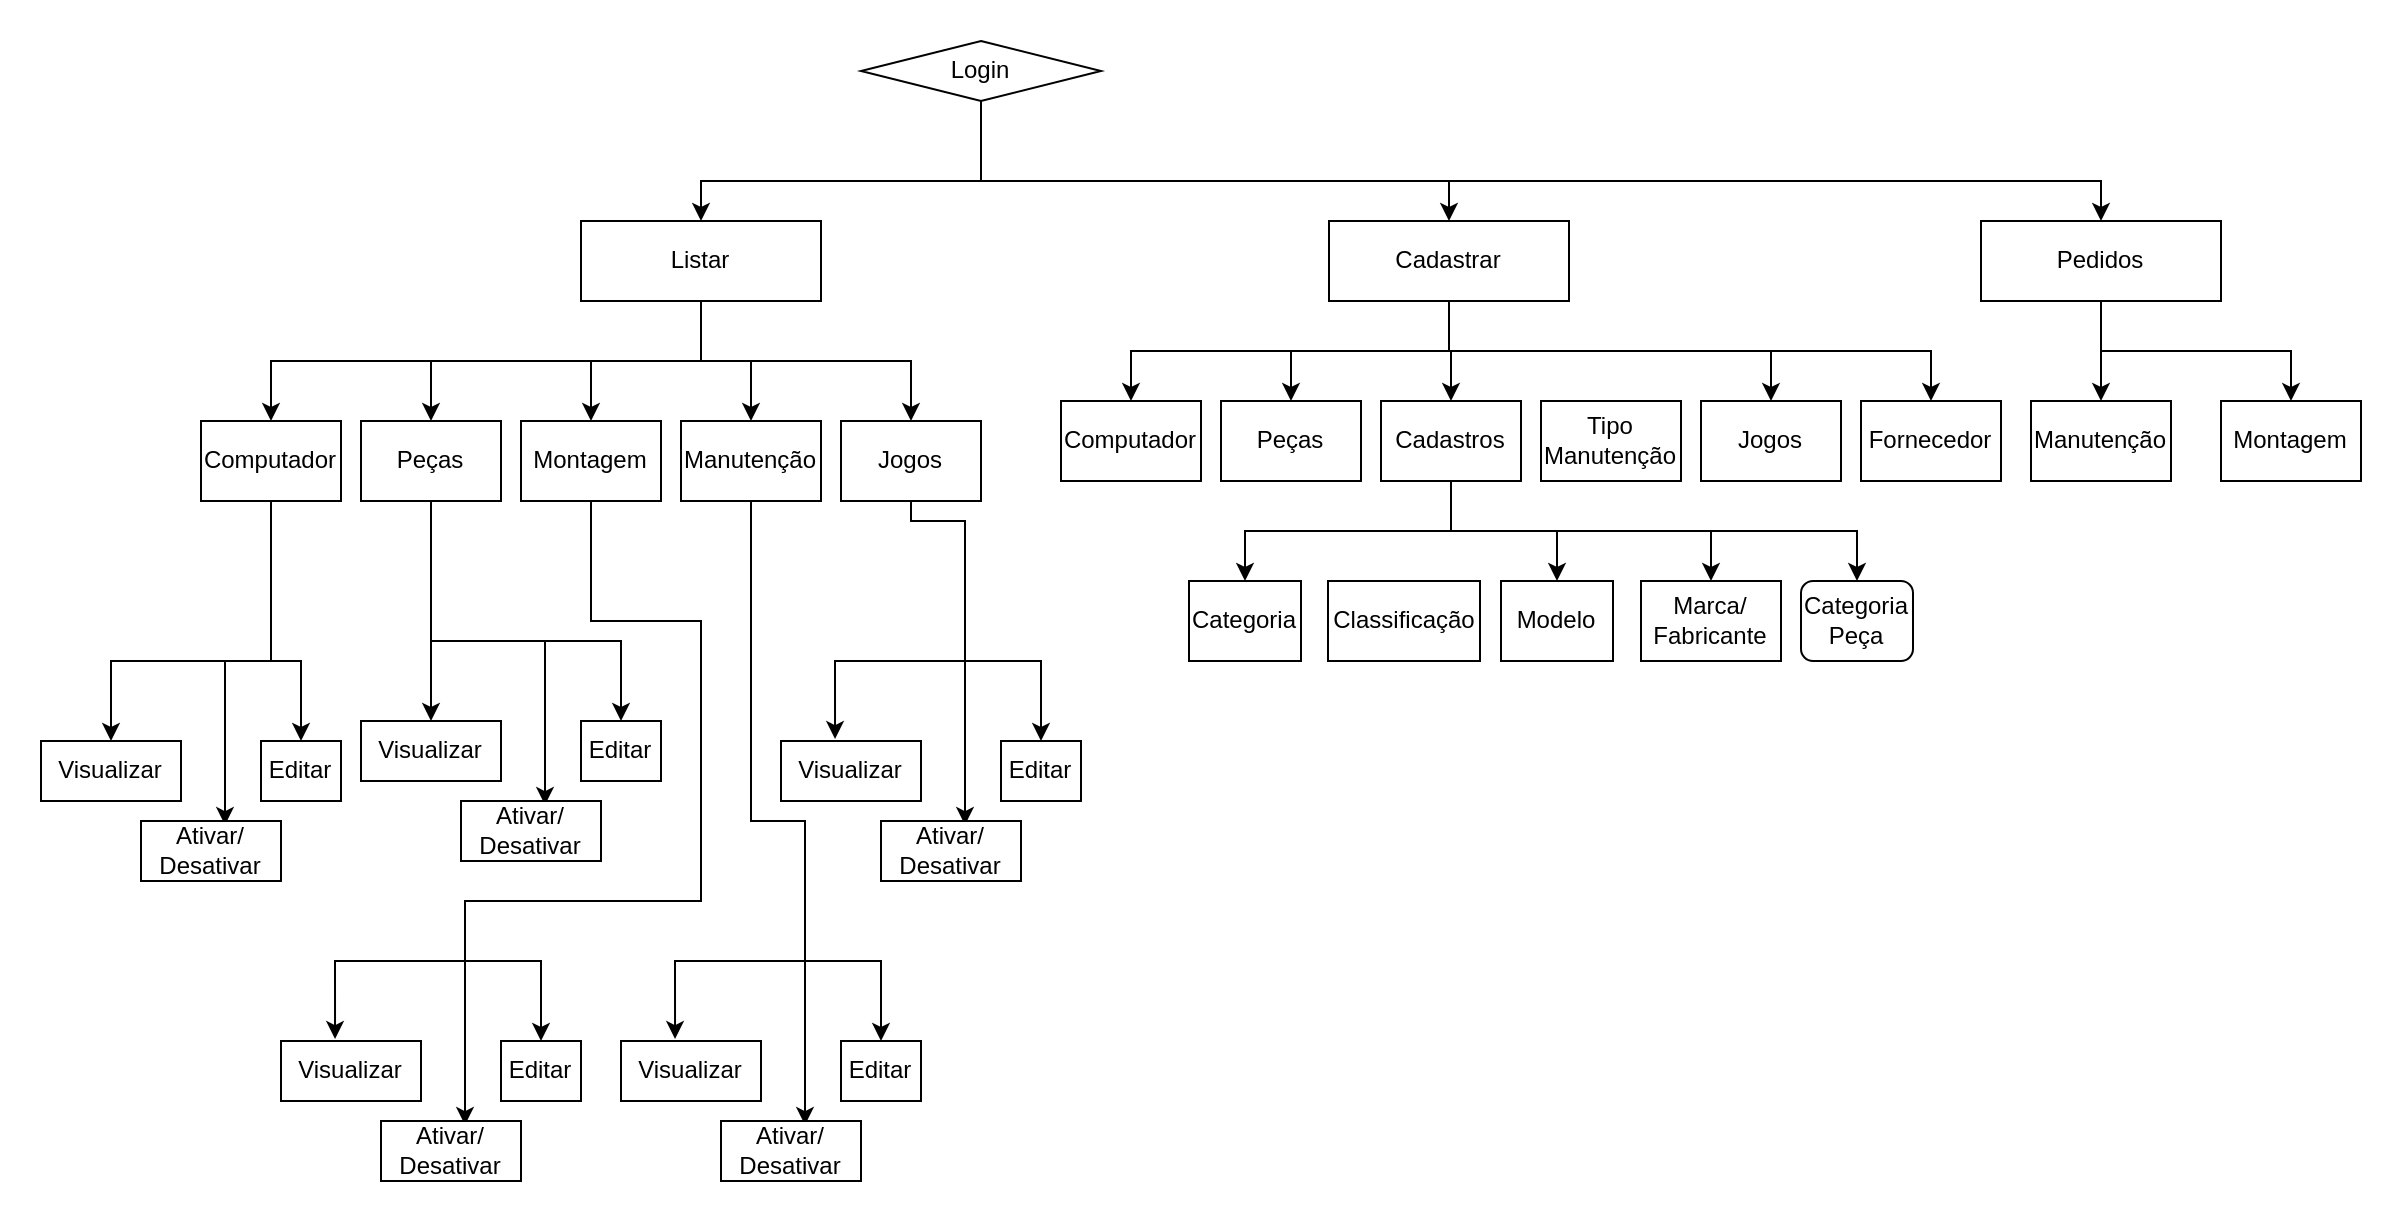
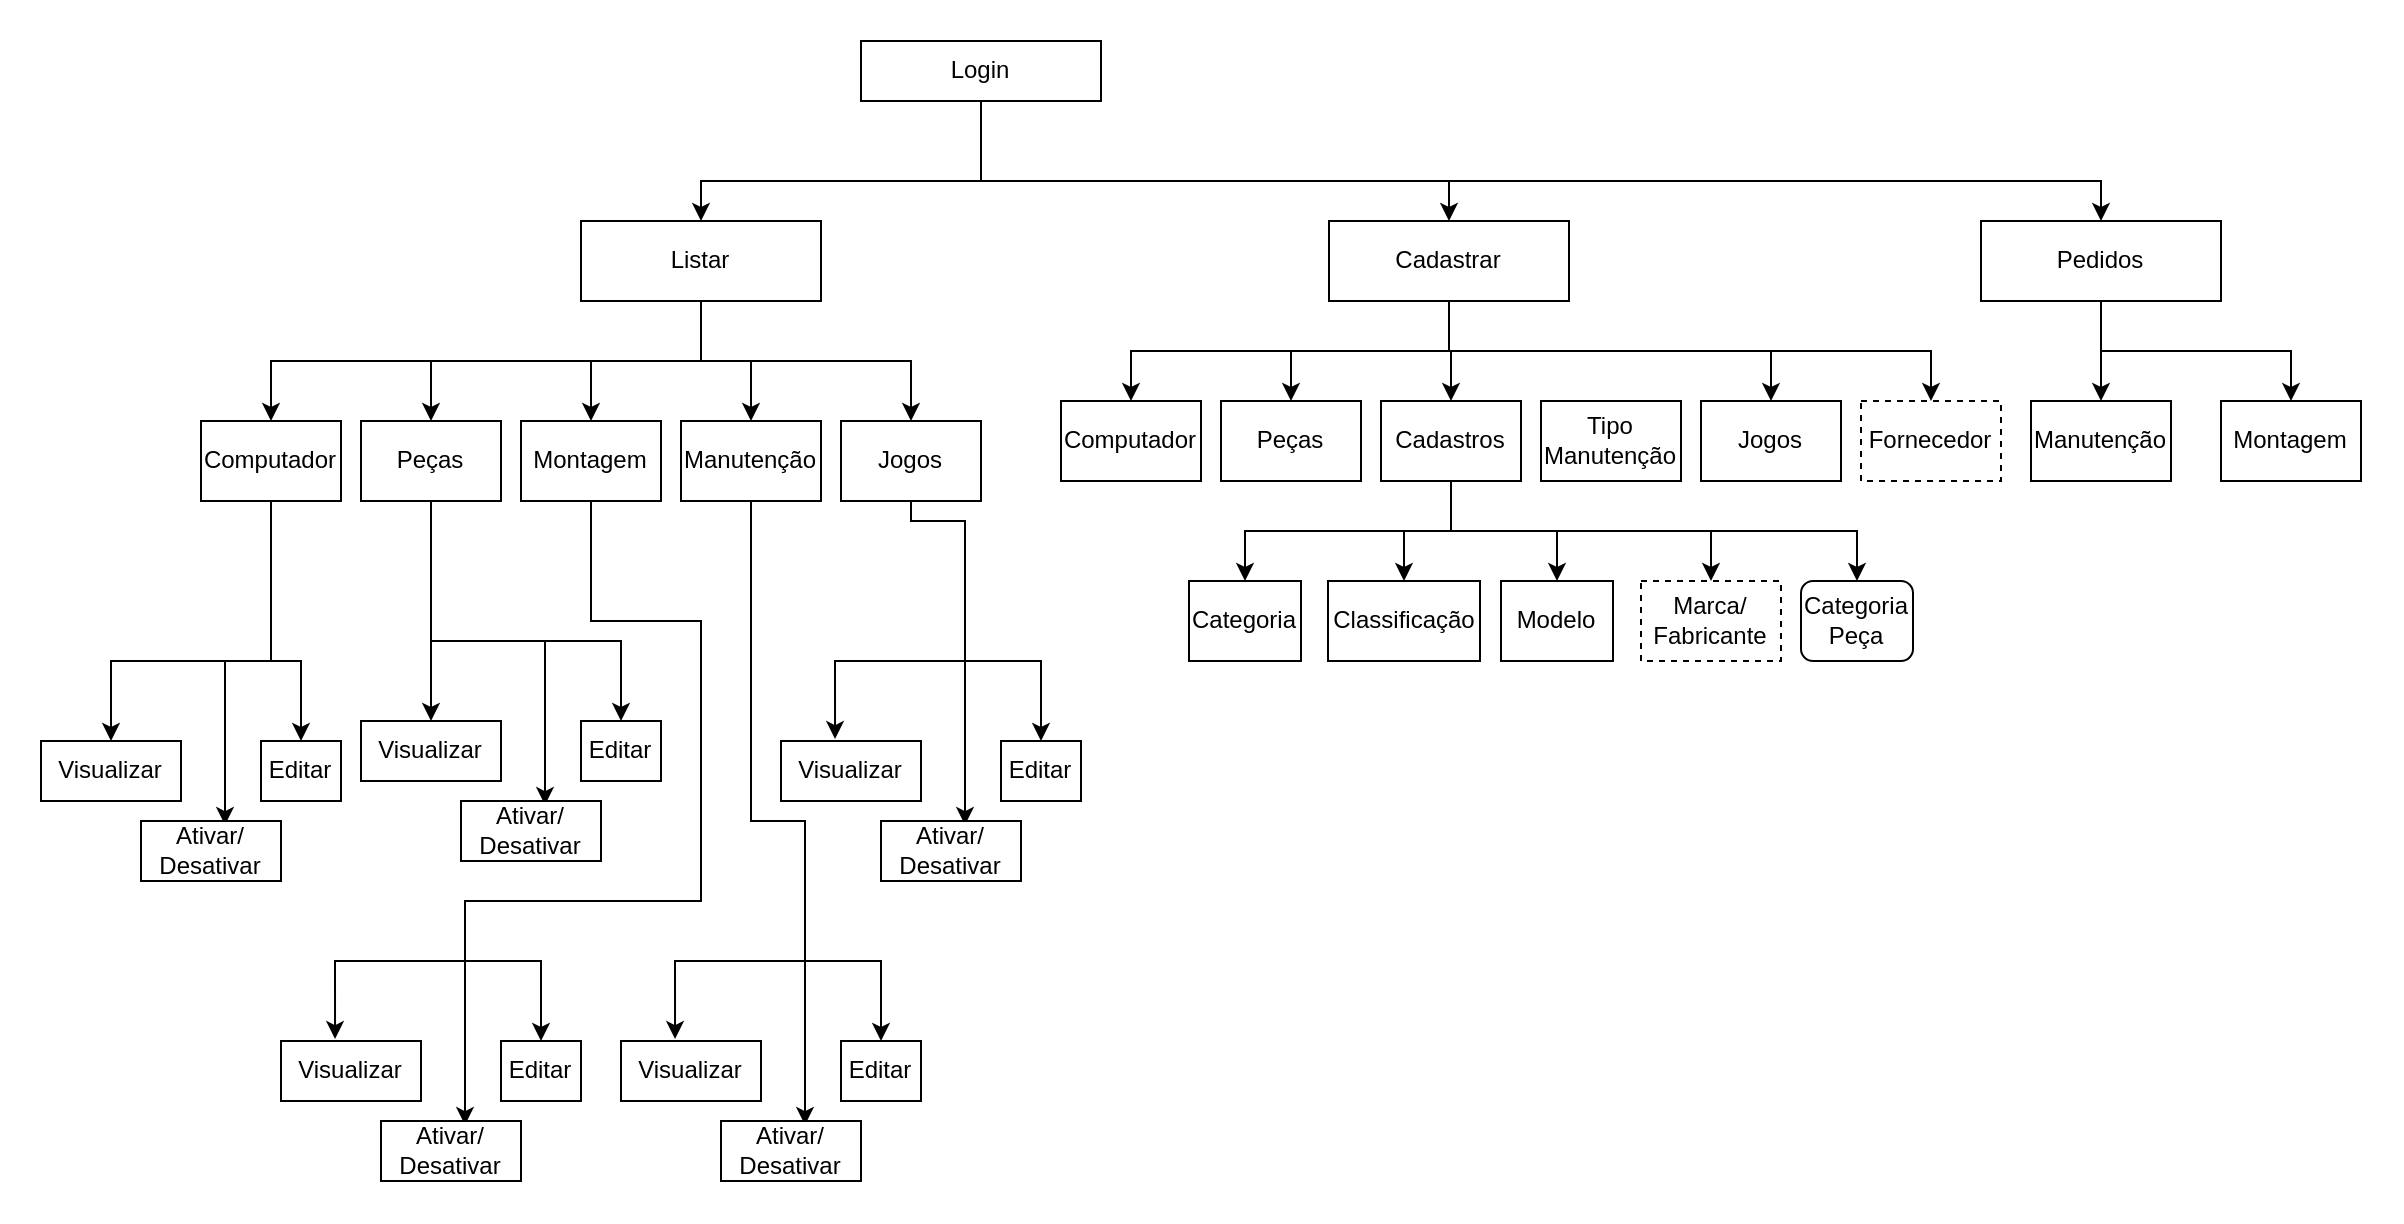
(981, 71) -> (981, 71)
(1931, 441) -> (1931, 441)
none -> (1404, 551)
(1711, 621) -> (1711, 621)
